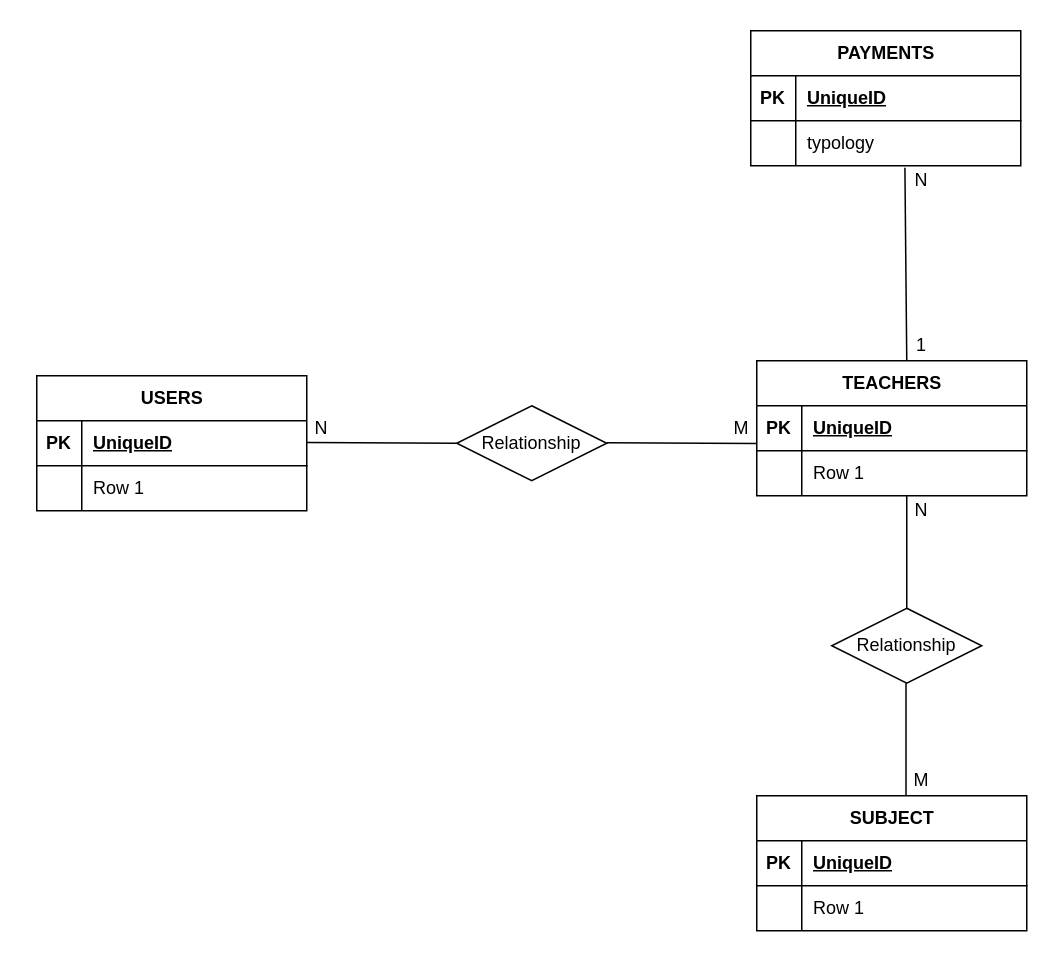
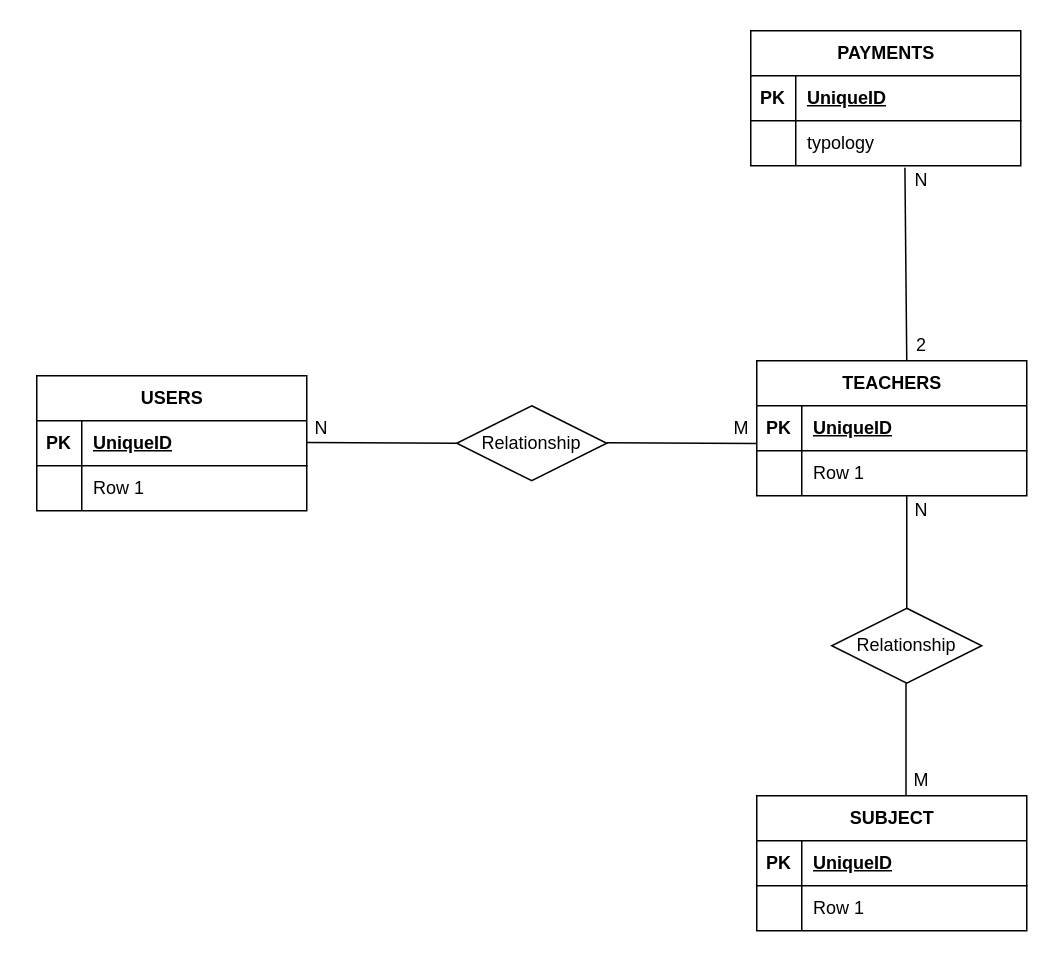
(922, 346) -> (922, 346)
